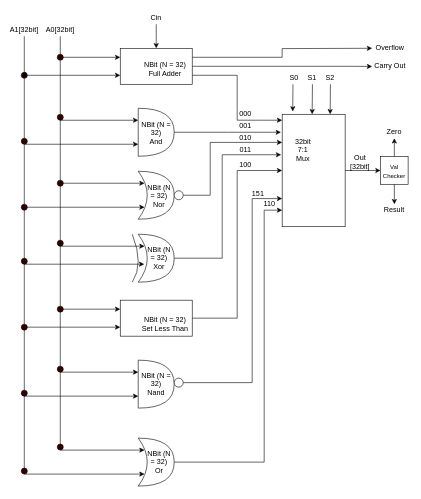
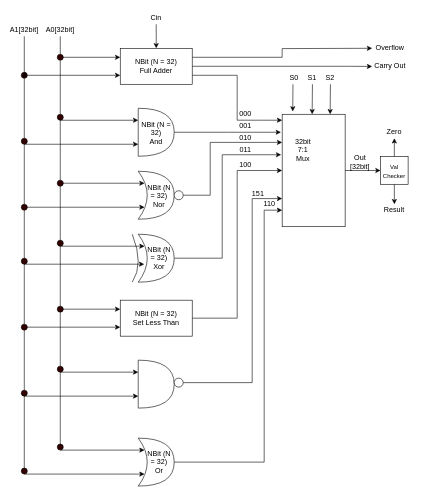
(165, 69) -> (156, 66)
(165, 324) -> (156, 318)
(156, 384) -> none
